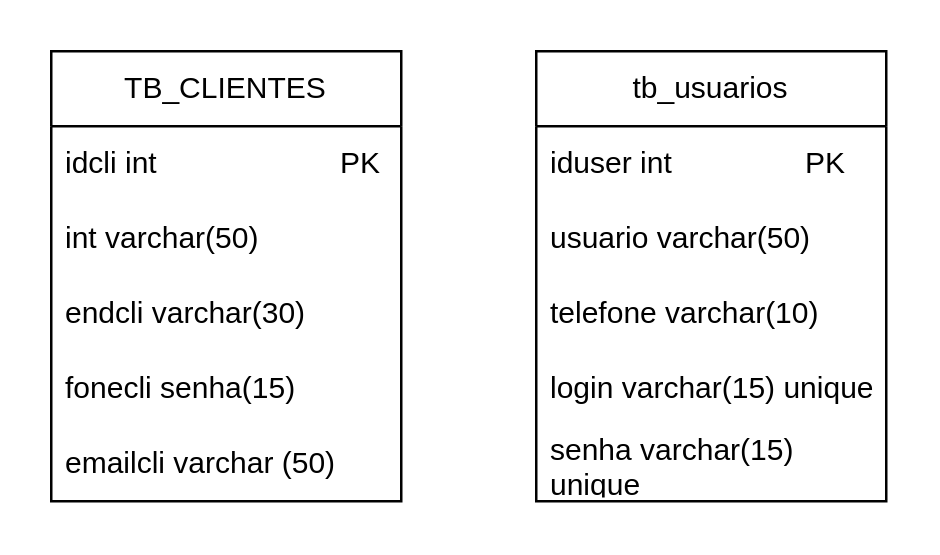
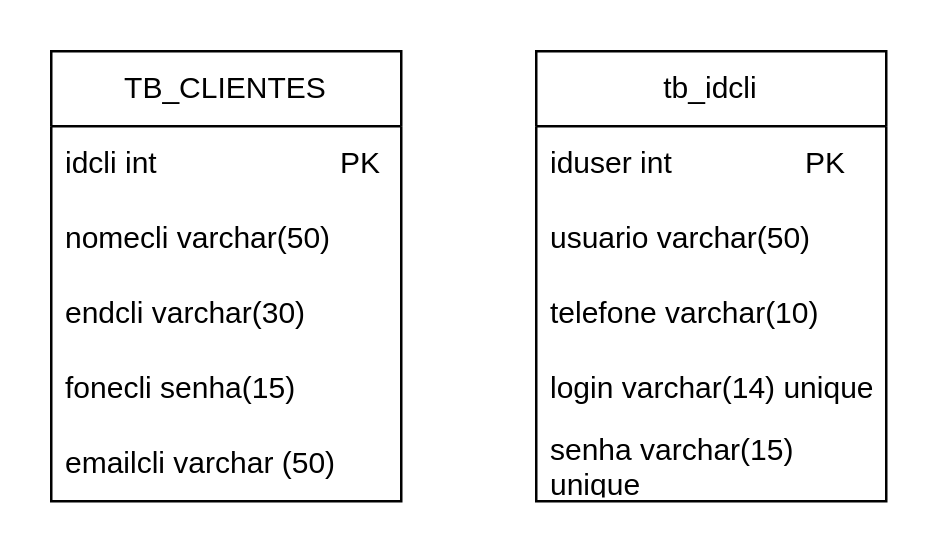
(711, 89) -> (711, 89)
(184, 239) -> (214, 239)
(714, 389) -> (714, 389)
